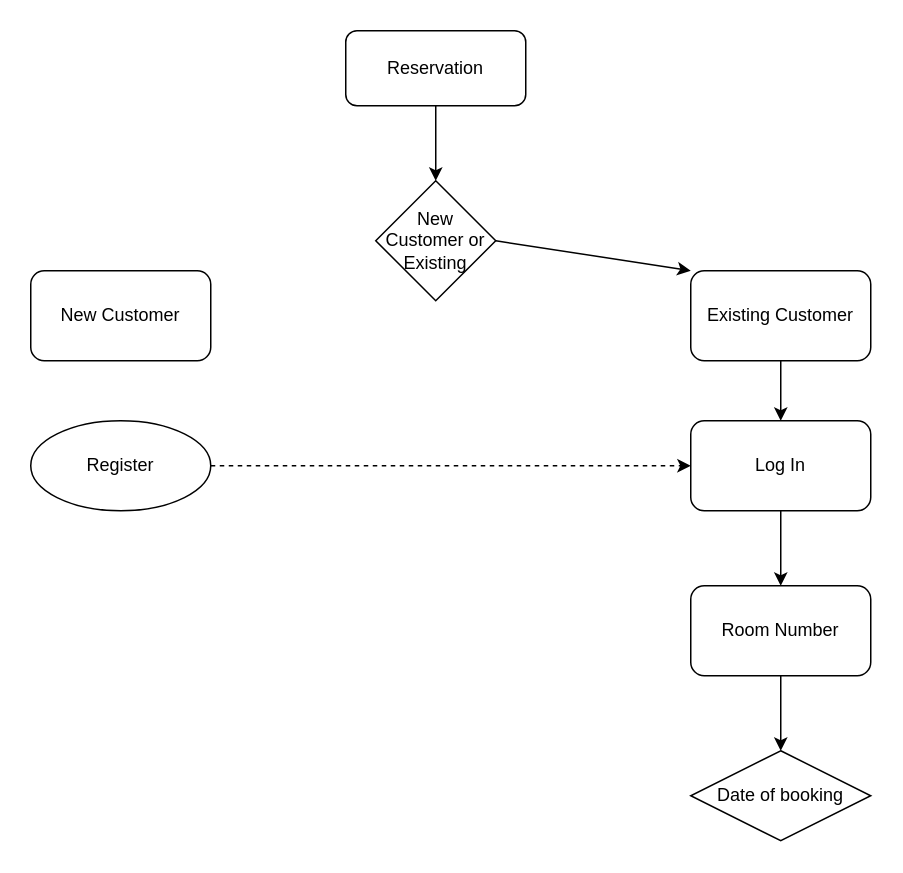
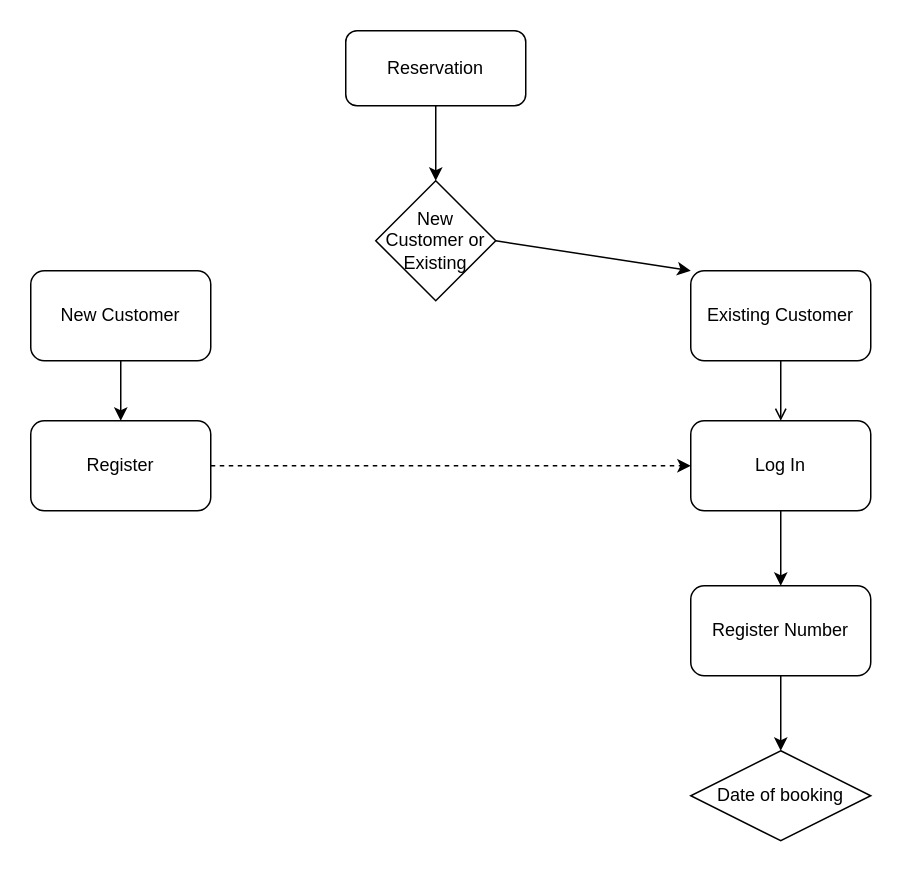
none -> (121, 386)
(781, 409) -> (781, 411)
(121, 466) -> (121, 466)
(781, 631) -> (781, 631)
